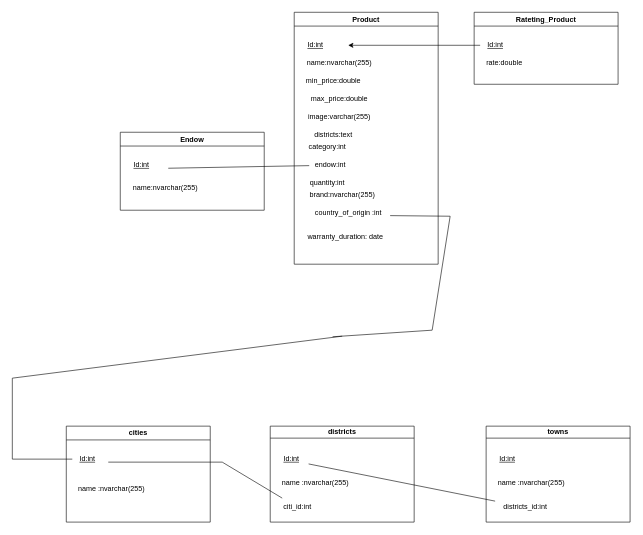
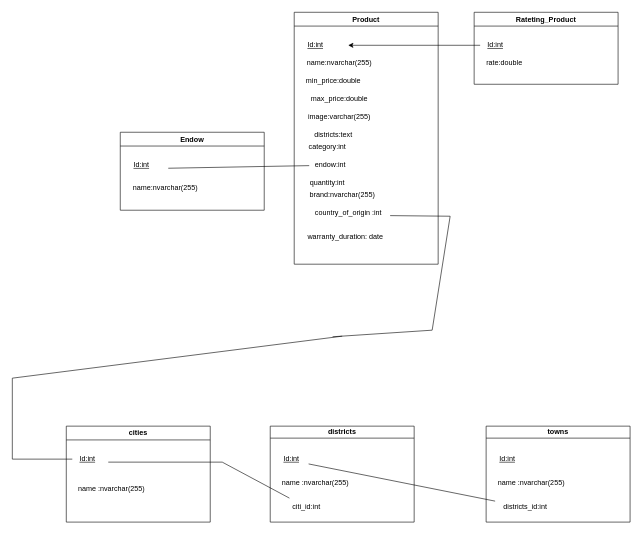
(297, 507) -> (306, 507)
